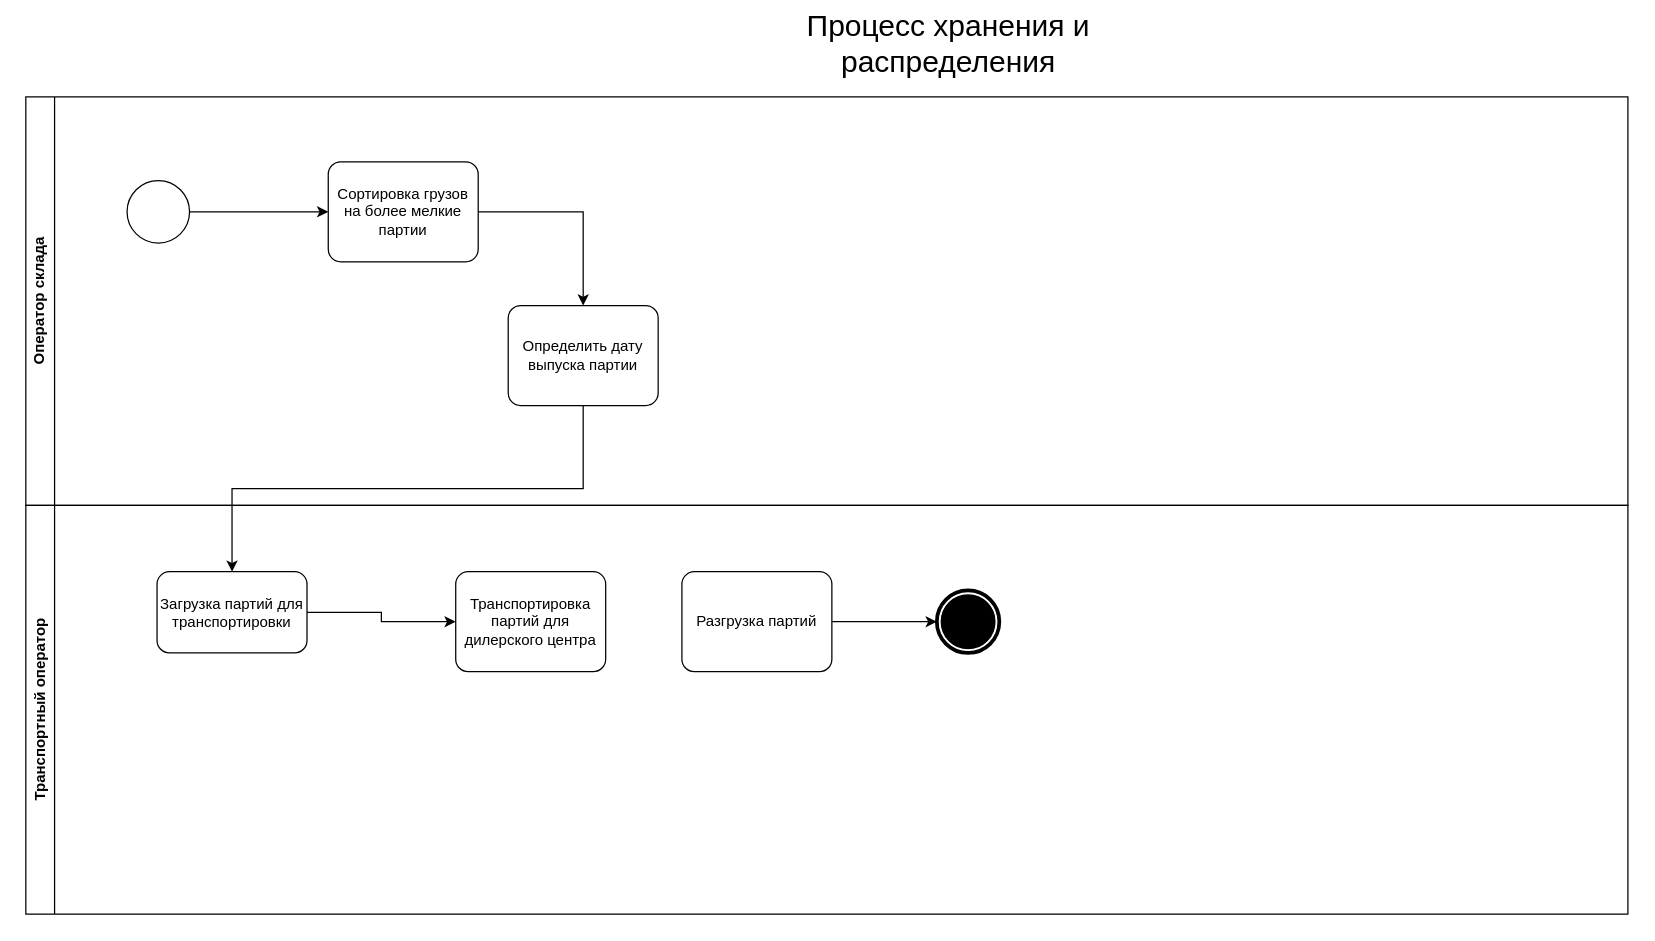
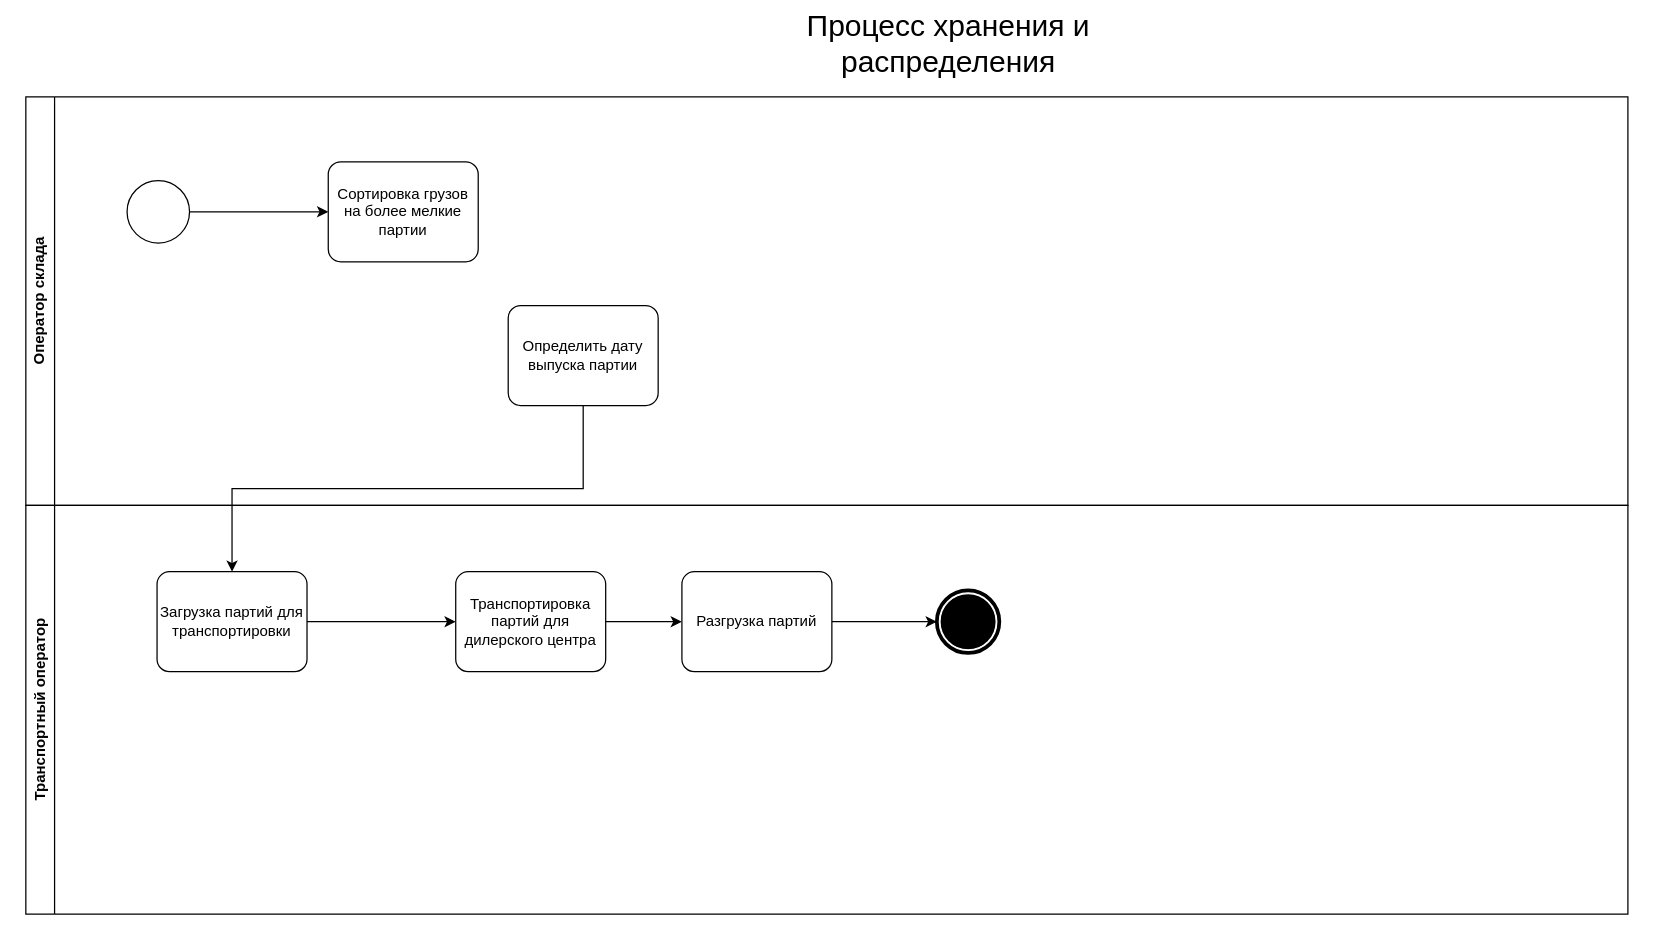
(573, 212) -> none
(232, 613) -> (232, 622)
none -> (640, 622)
